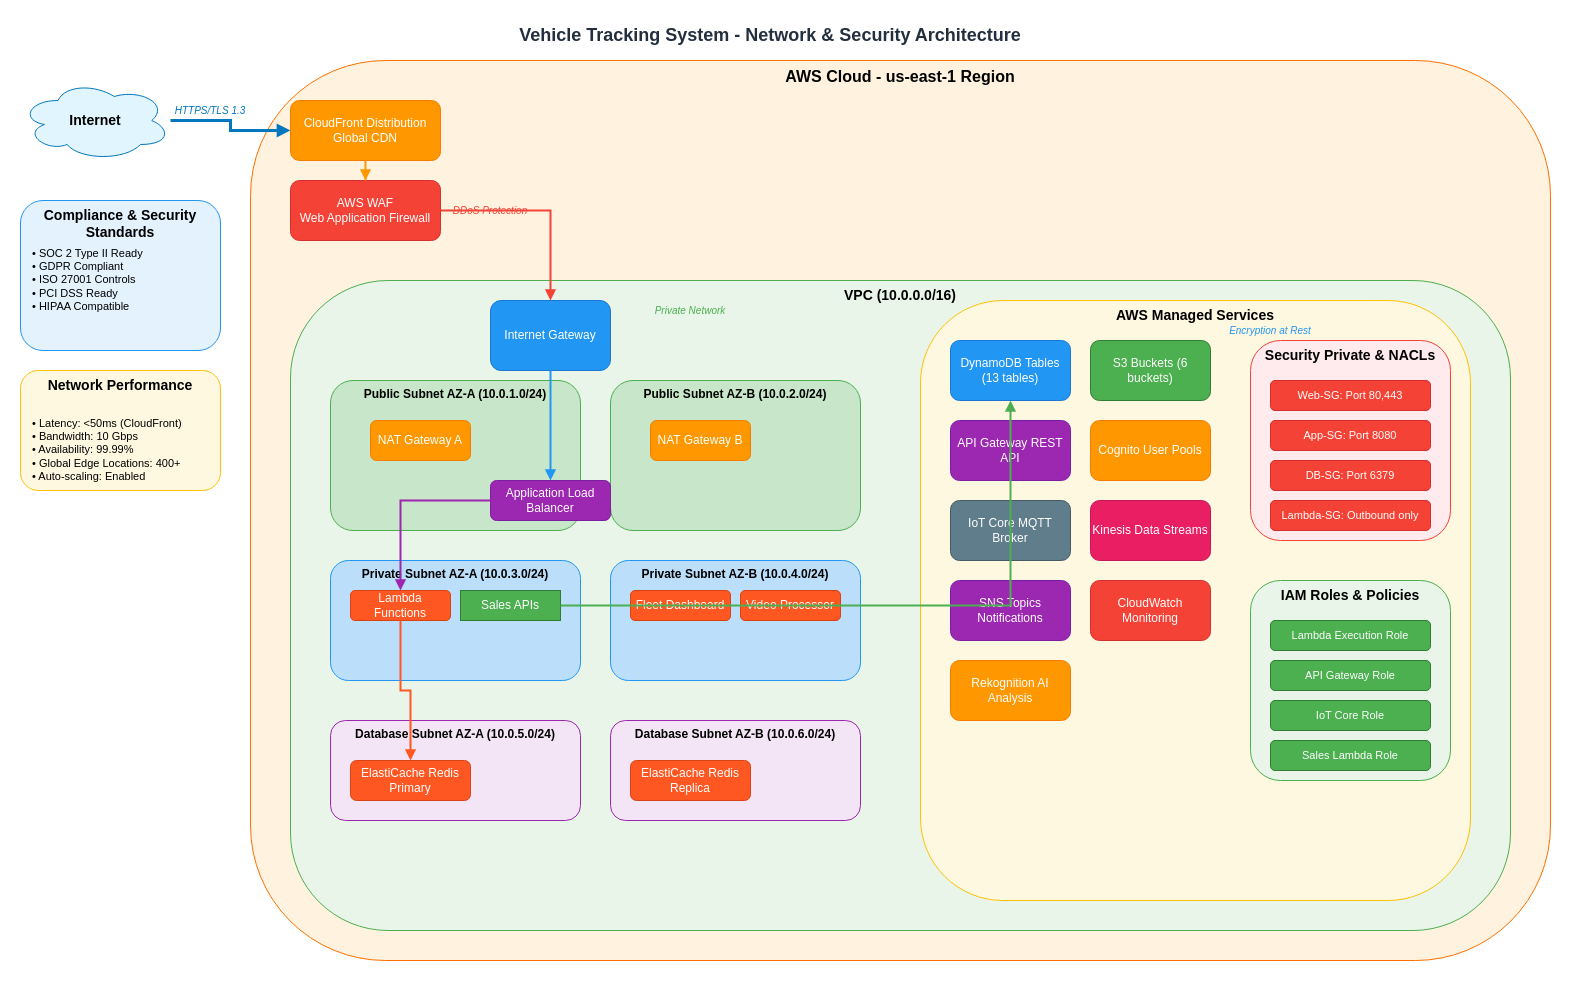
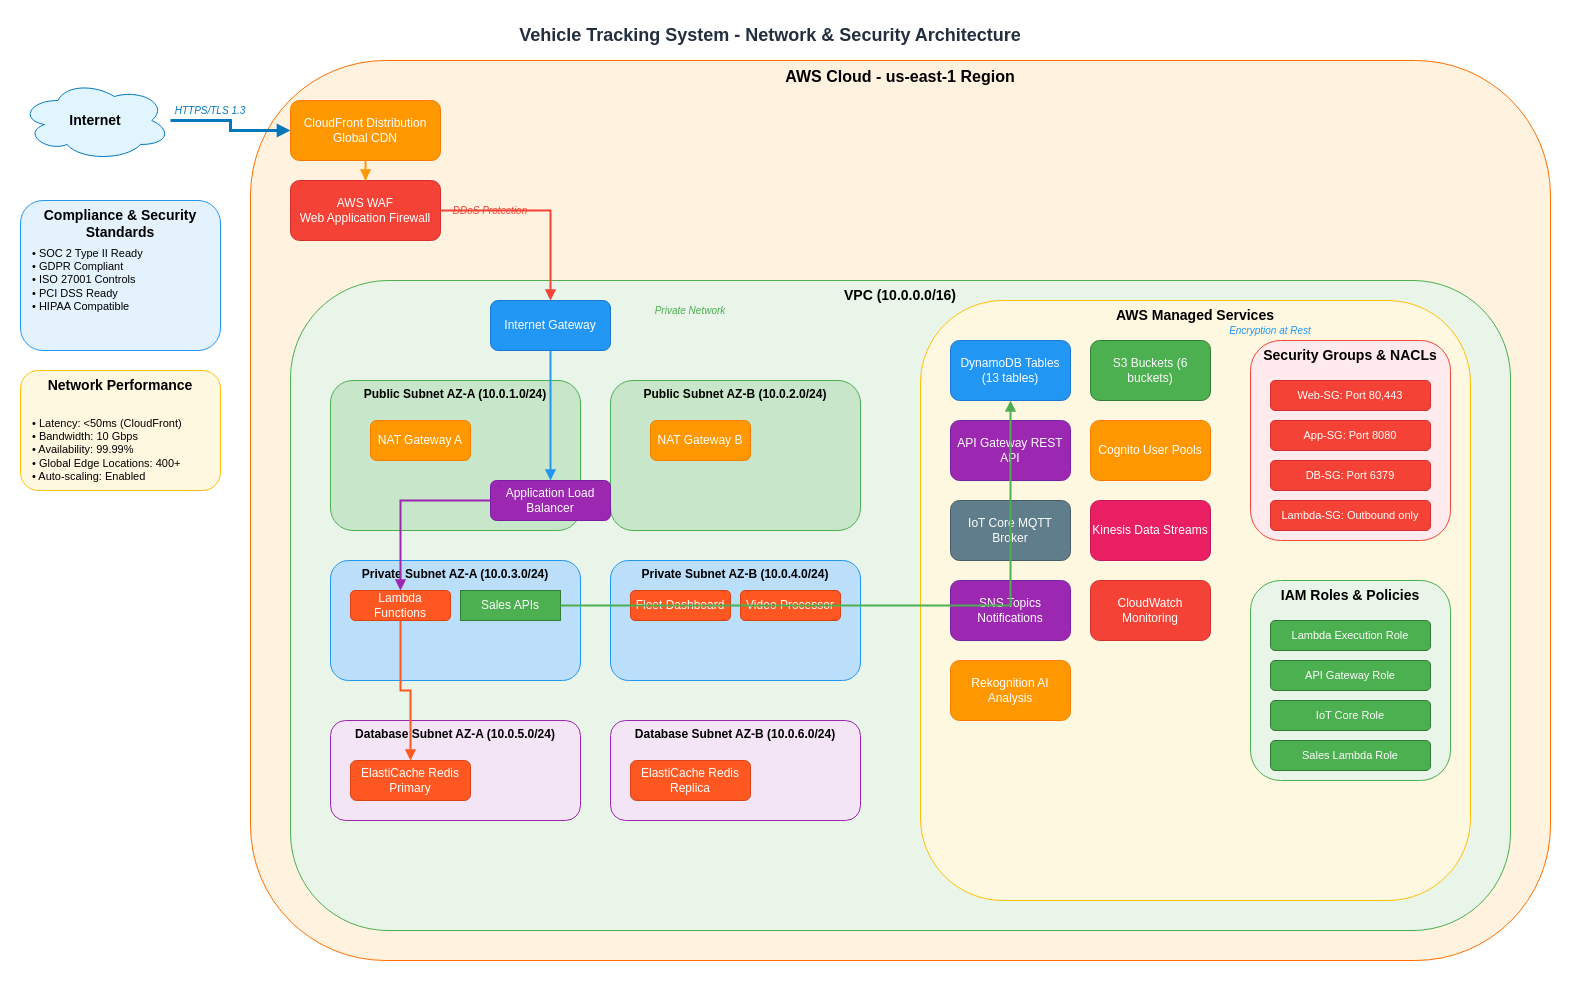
(551, 336) -> (551, 326)
(1351, 356) -> (1351, 356)
